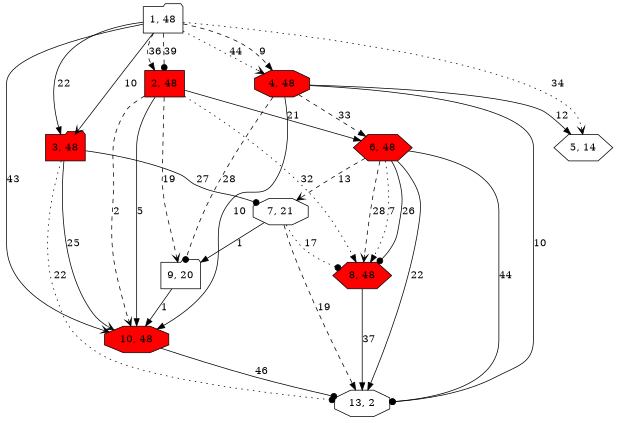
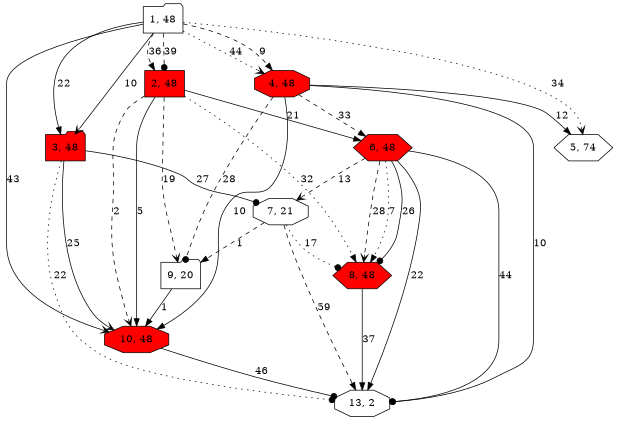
(583, 148) -> (583, 148)
(236, 240) -> (236, 240)
(324, 307) -> (324, 307)
